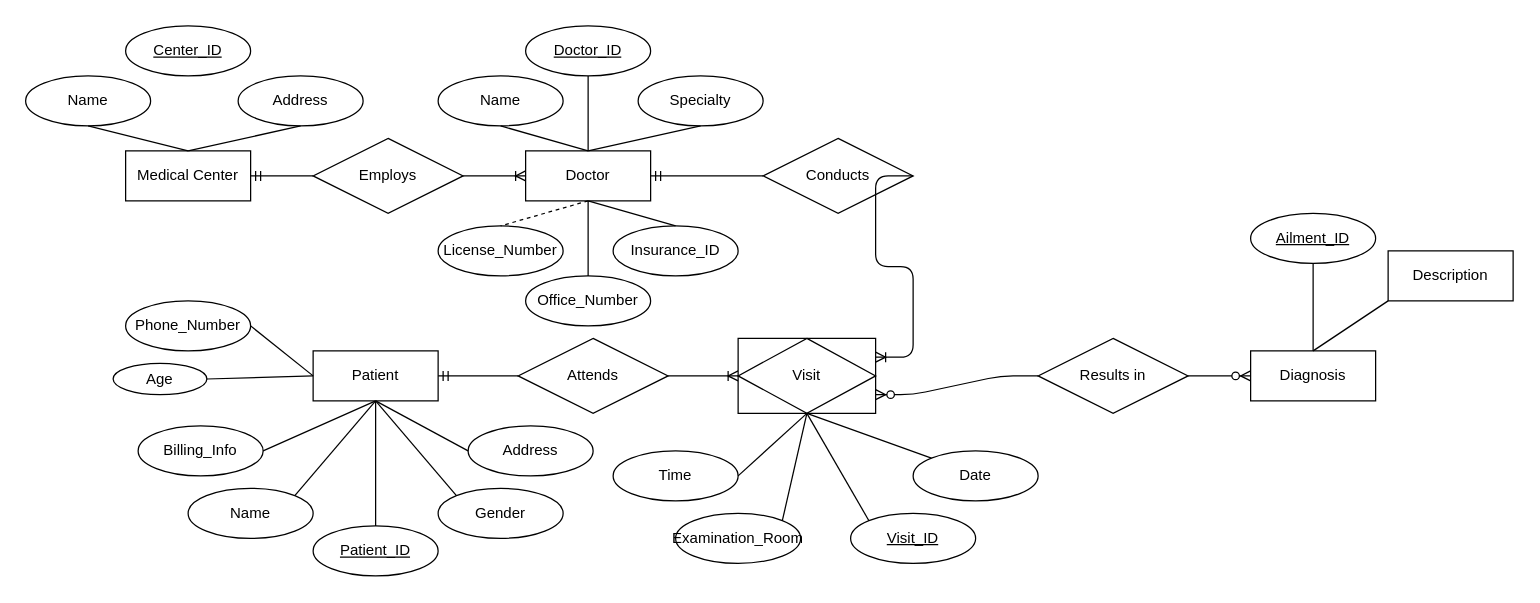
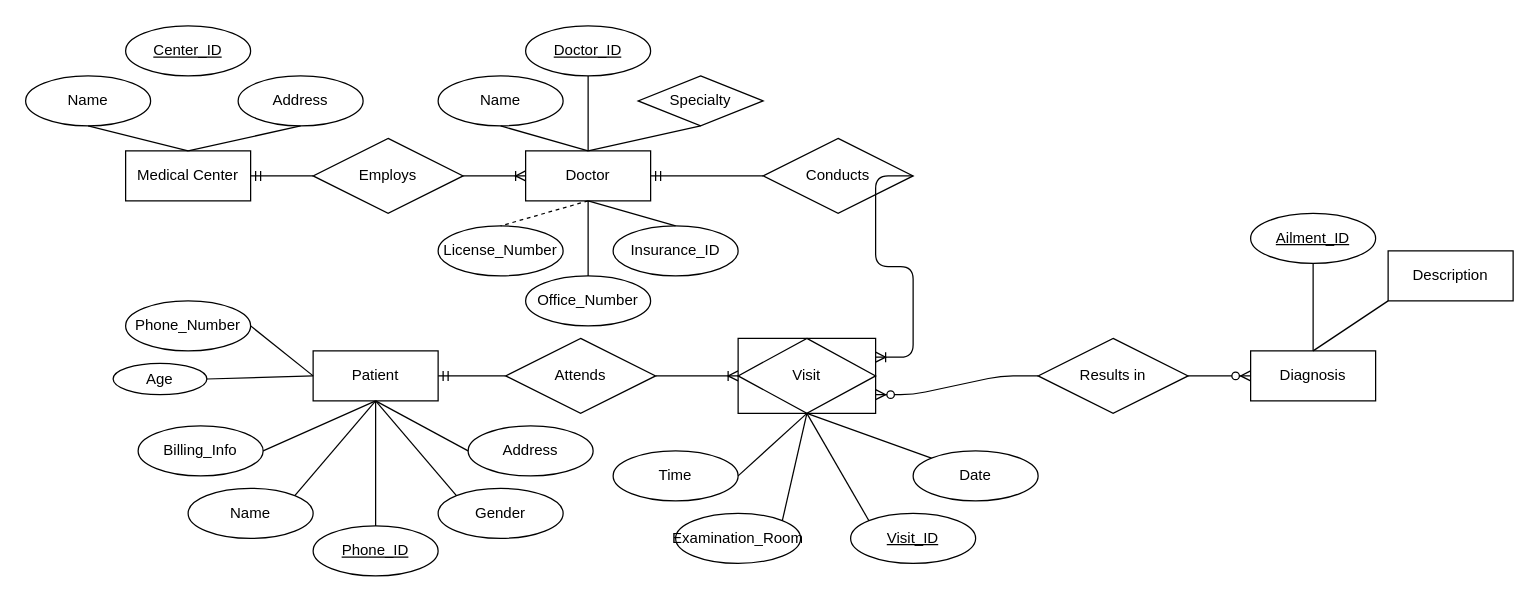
(701, 101) -> (701, 101)
(593, 376) -> (581, 376)
(376, 551) -> (376, 551)
